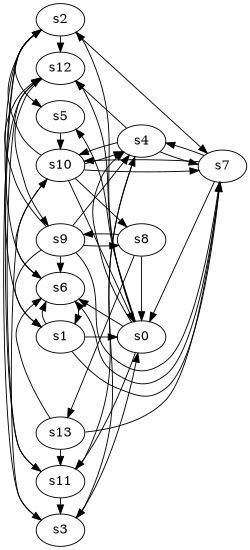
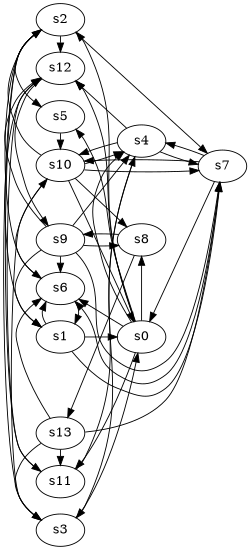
(142, 284) -> (142, 293)
(60, 501) -> (20, 465)
